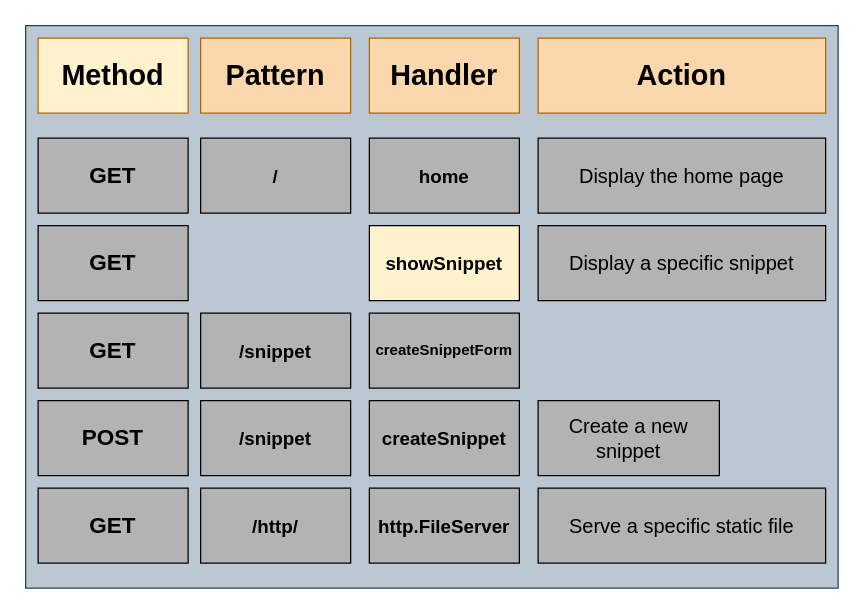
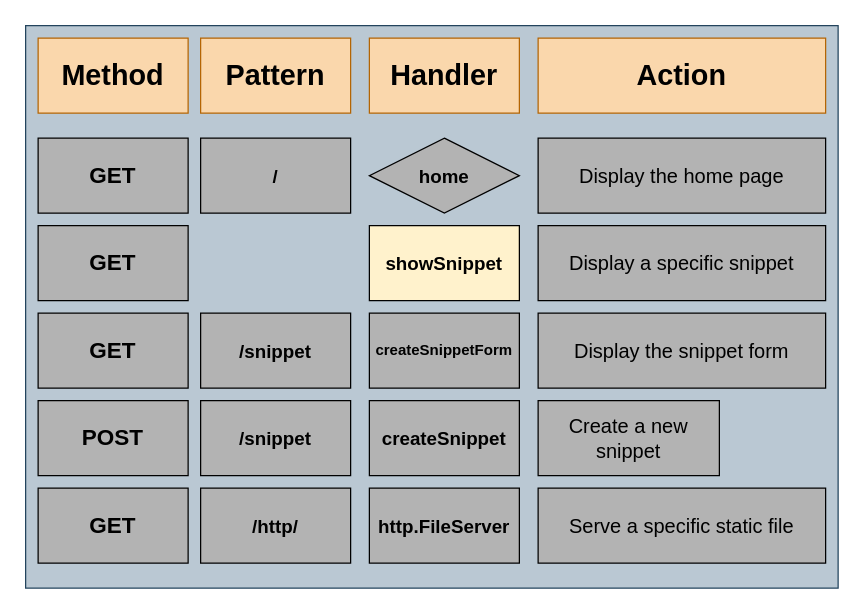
(113, 76) -> (113, 76)
(444, 176) -> (444, 176)
none -> (682, 351)
